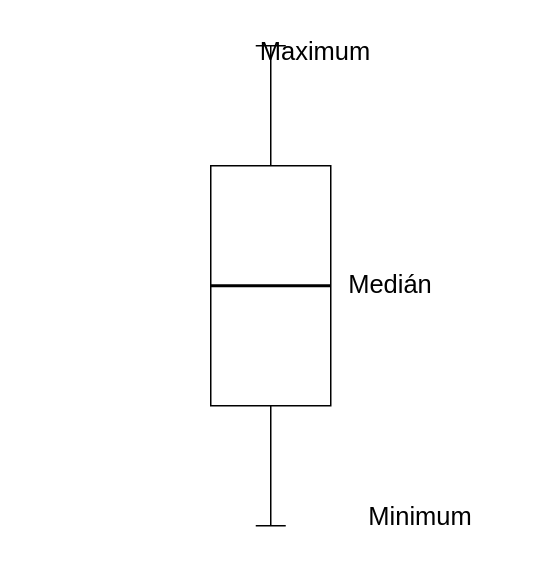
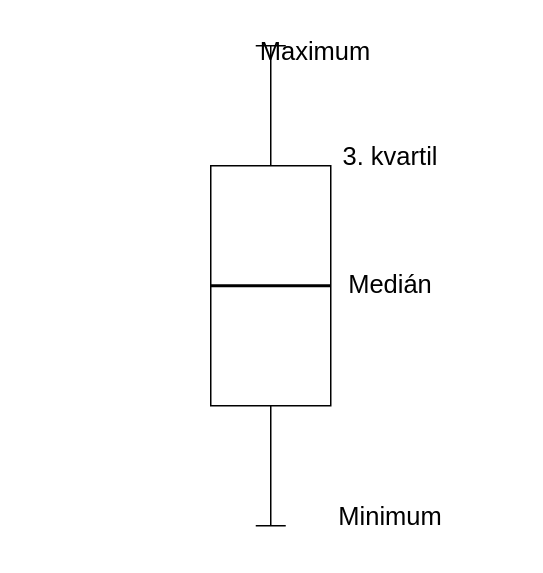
none -> (391, 173)
(421, 518) -> (391, 518)
